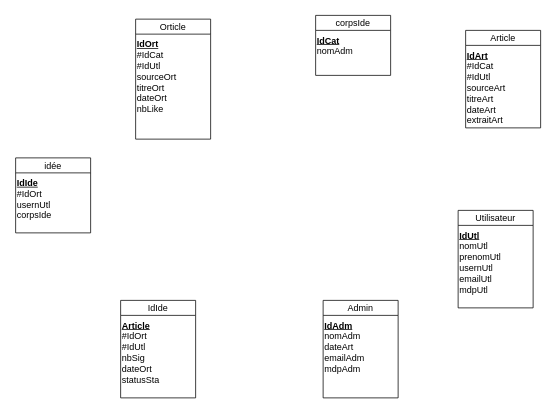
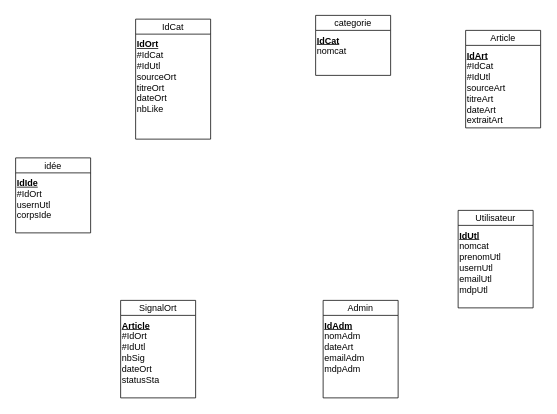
(353, 23) -> (353, 23)
(173, 27) -> (173, 27)
(332, 46) -> (332, 46)
(481, 263) -> (481, 263)
(158, 308) -> (158, 308)
